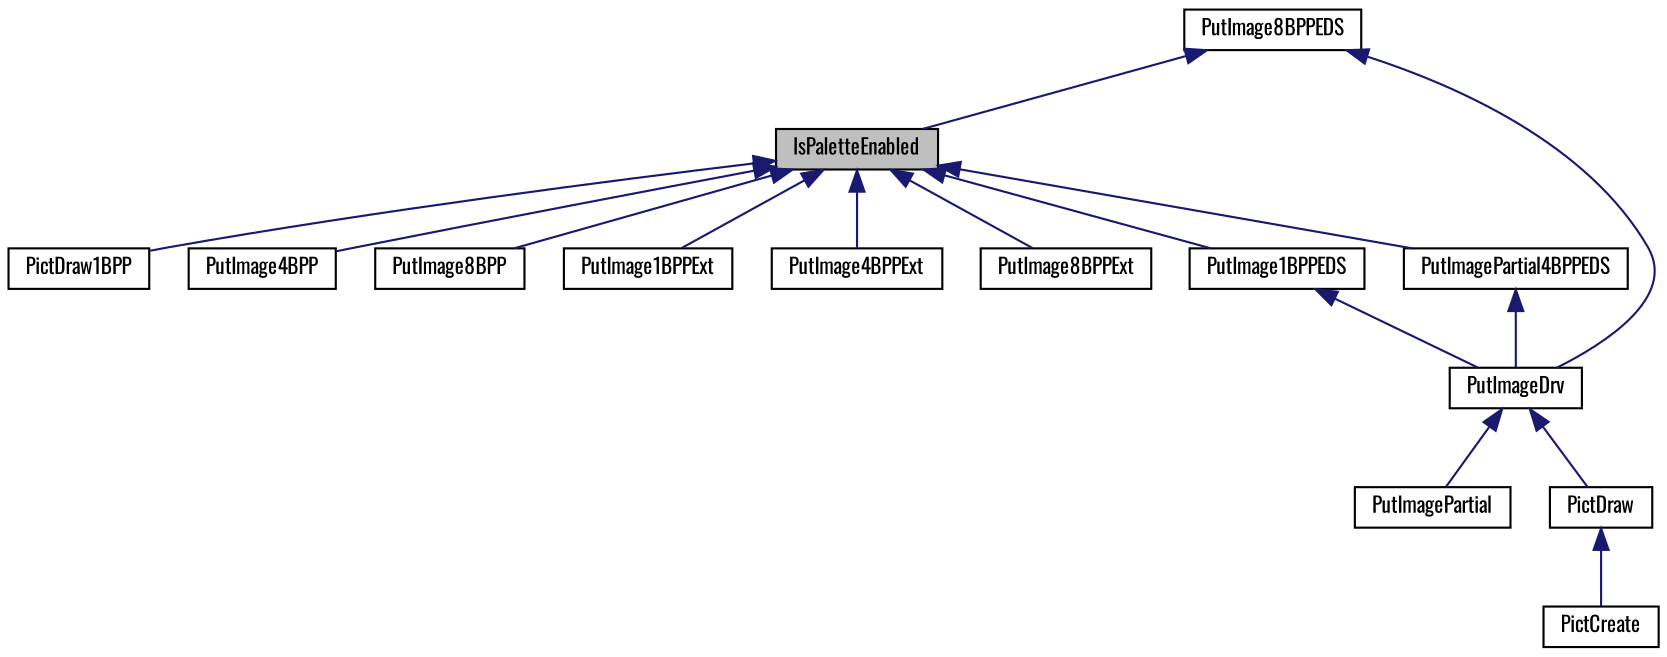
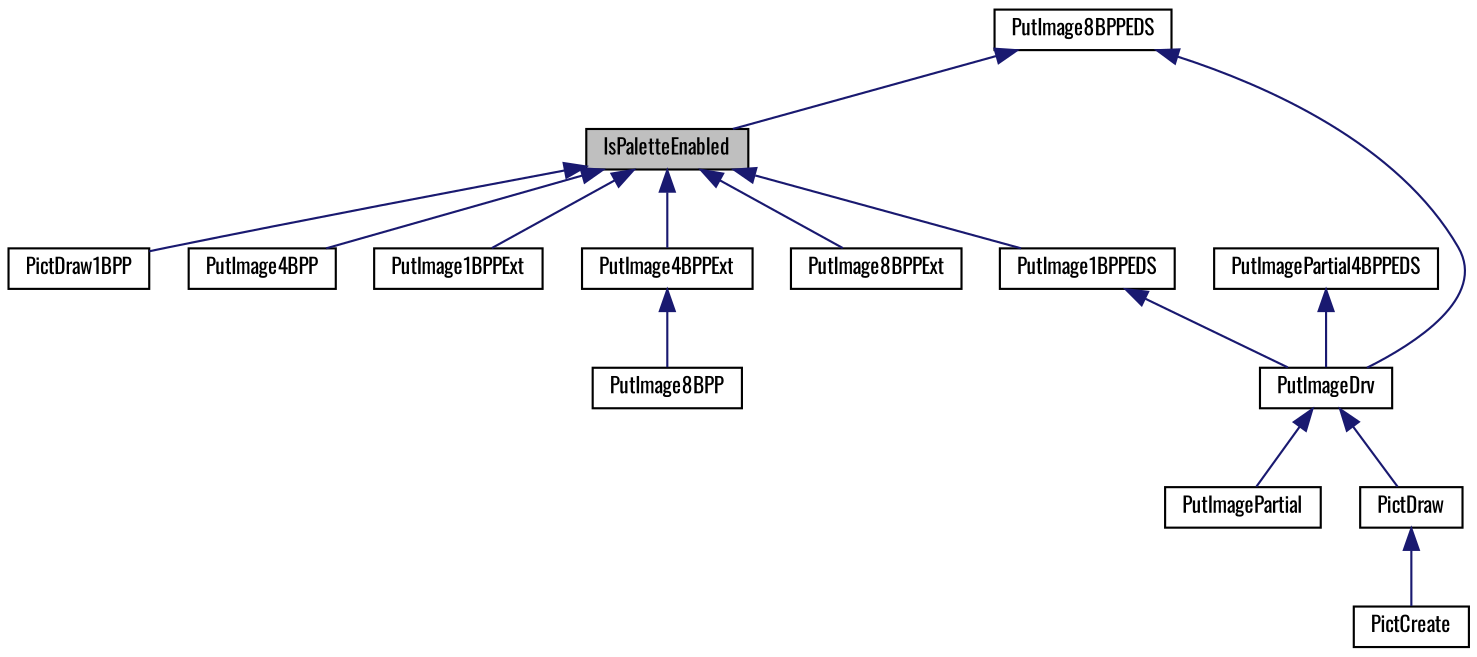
(1186, 209) -> none
(643, 212) -> (667, 339)
